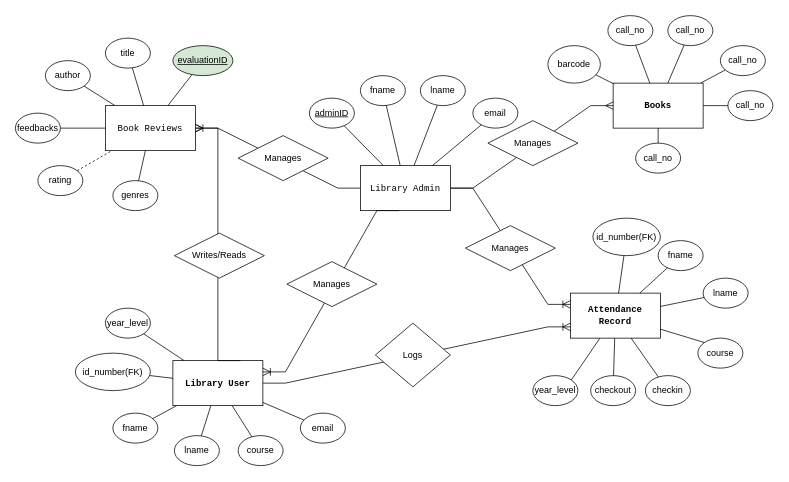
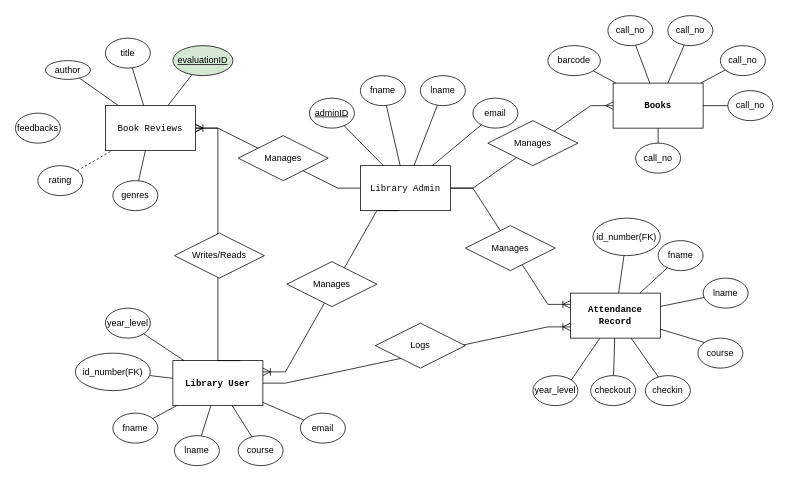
(574, 64) -> (574, 60)
(68, 75) -> (68, 70)
(82, 128) -> none
(413, 355) -> (420, 345)
